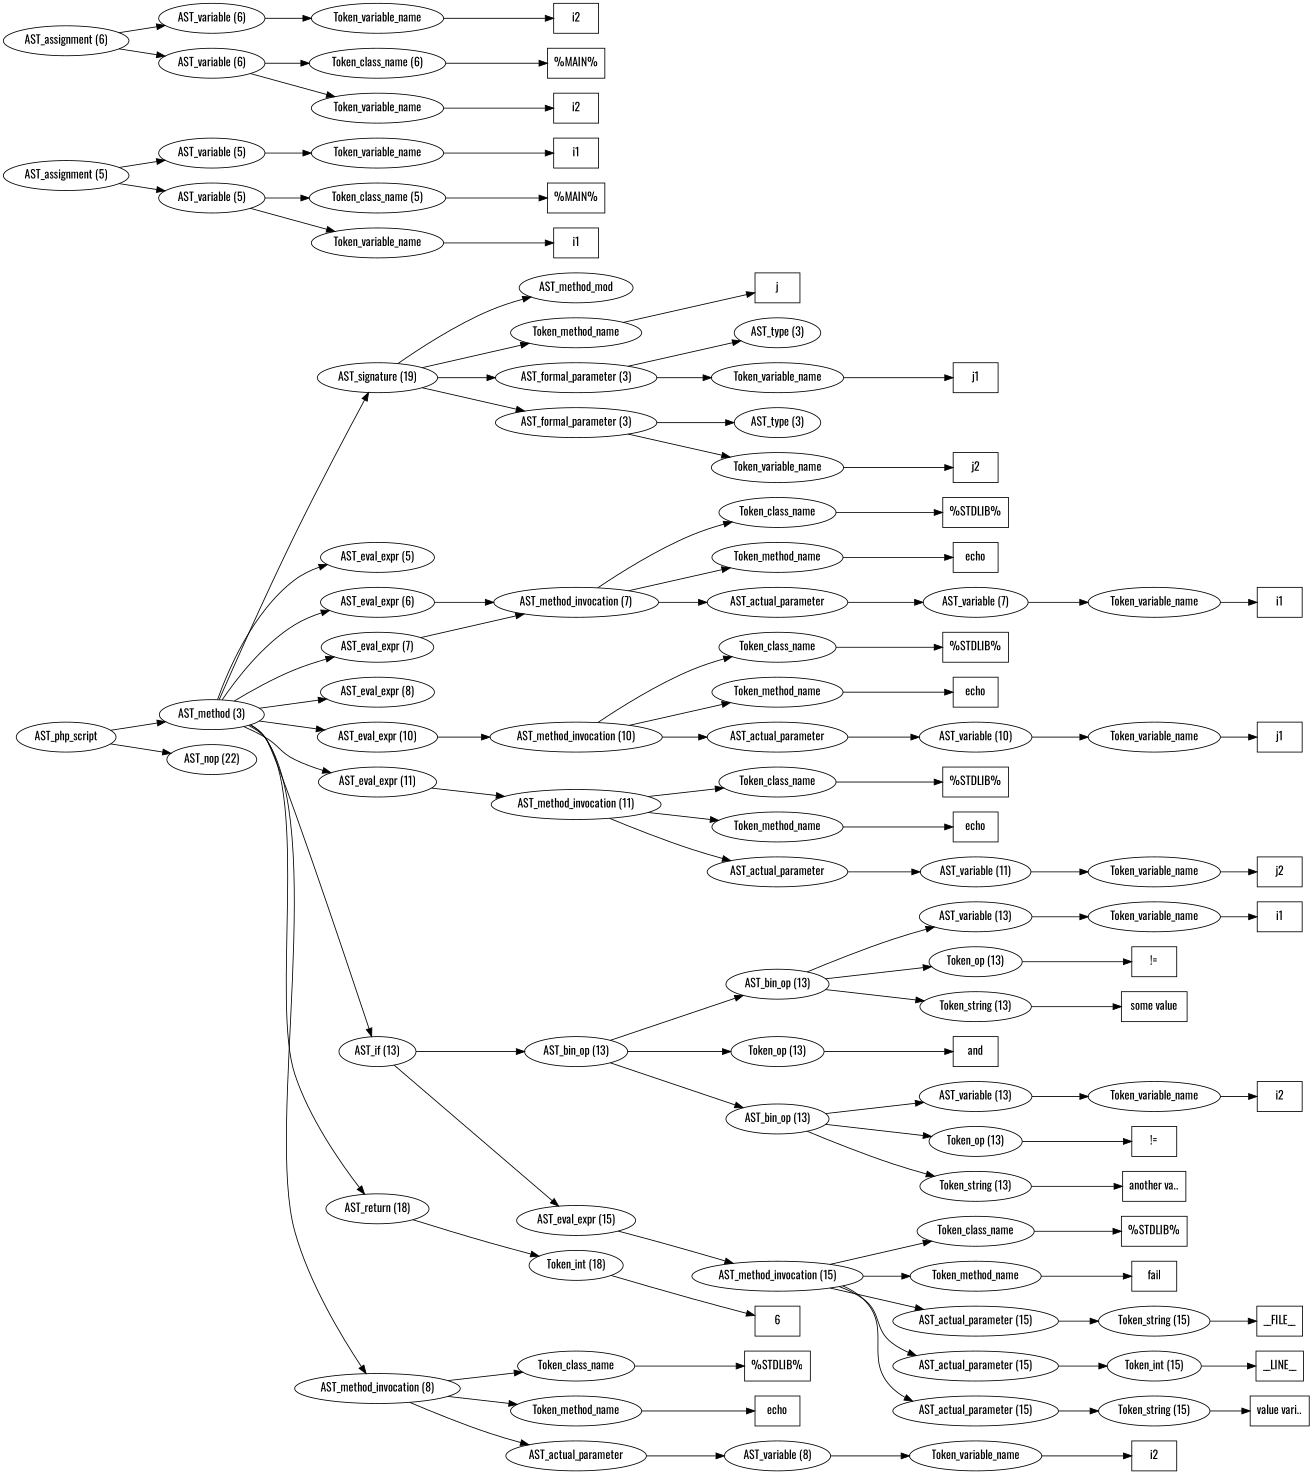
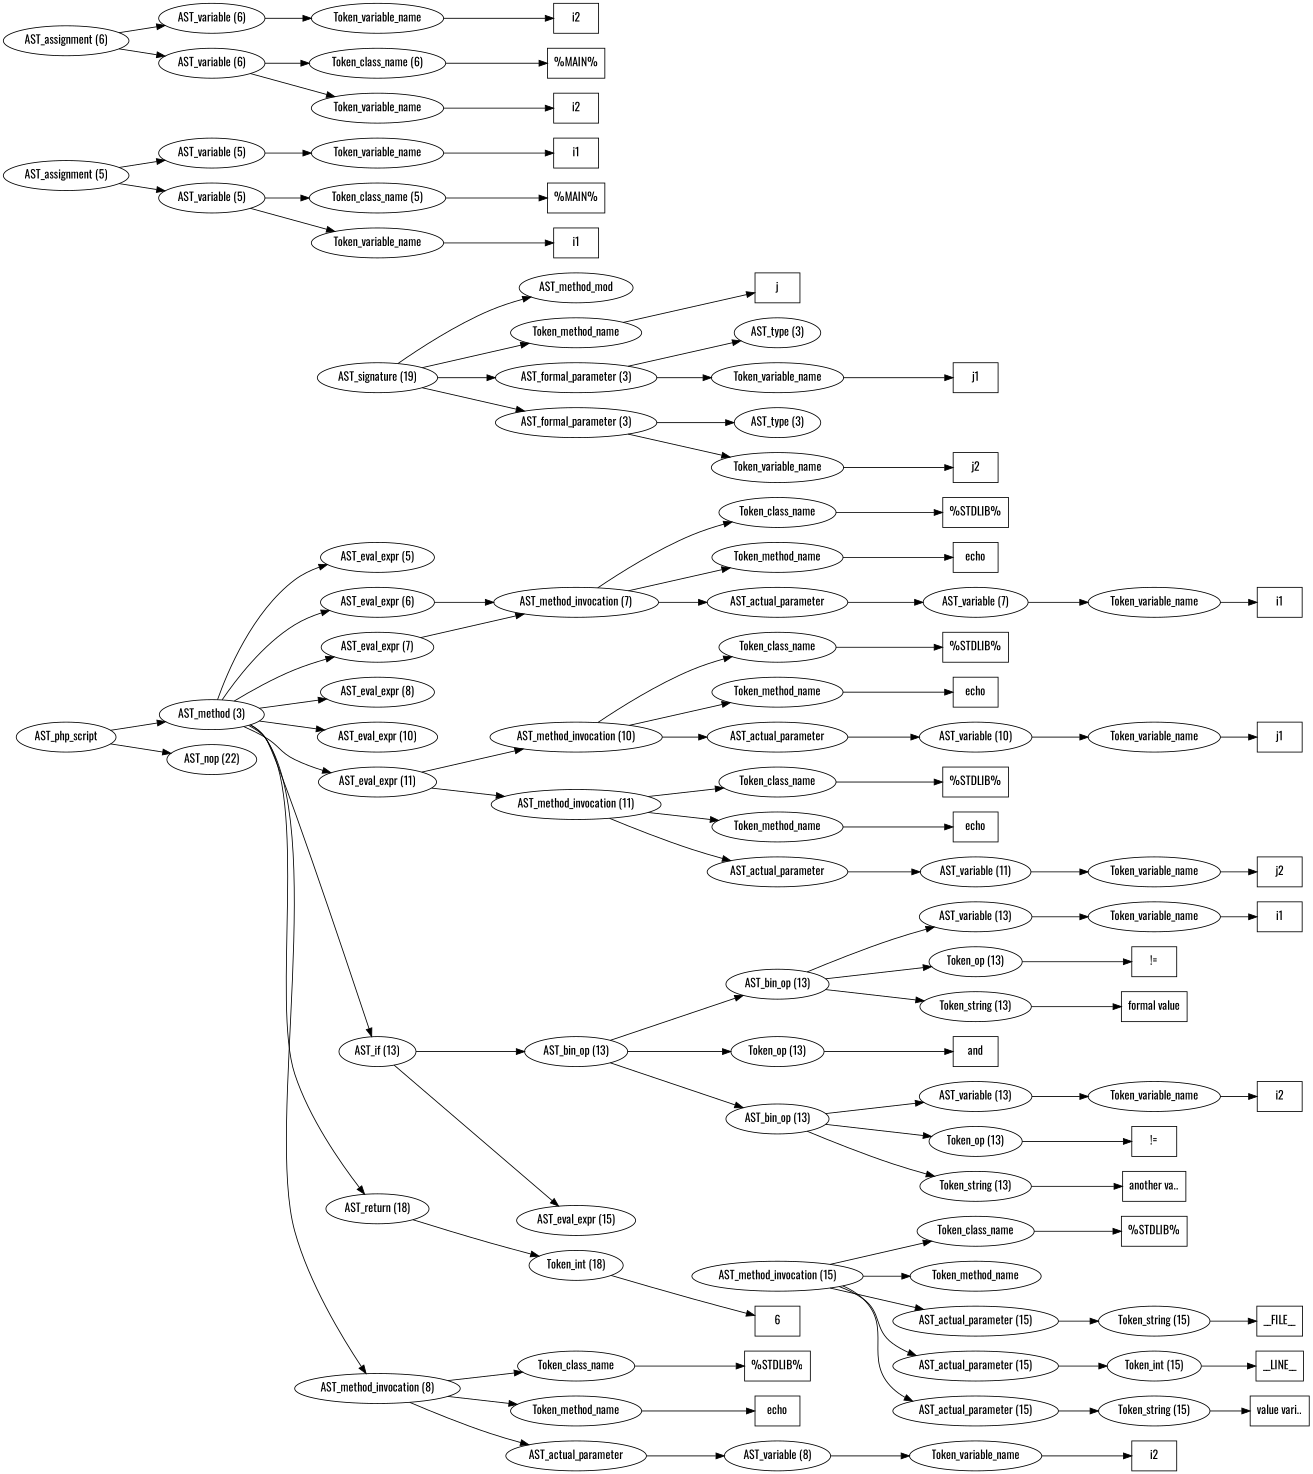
(288, 548) -> none
(459, 737) -> (468, 762)
(1154, 1007) -> (1154, 1007)
(672, 1246) -> none
(1154, 1276) -> none
